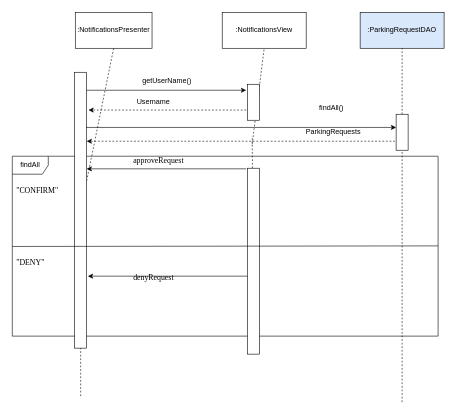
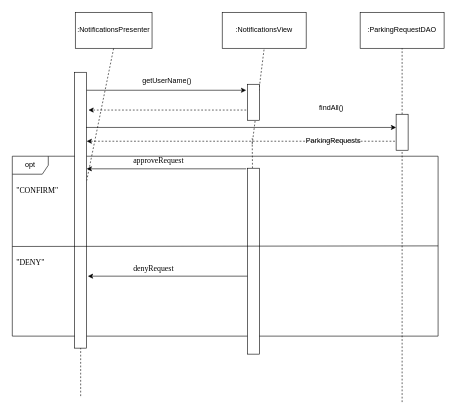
(402, 30) -> (402, 30)
(153, 102) -> none
(333, 132) -> (333, 141)
(30, 165) -> (30, 165)
(162, 279) -> (162, 270)
